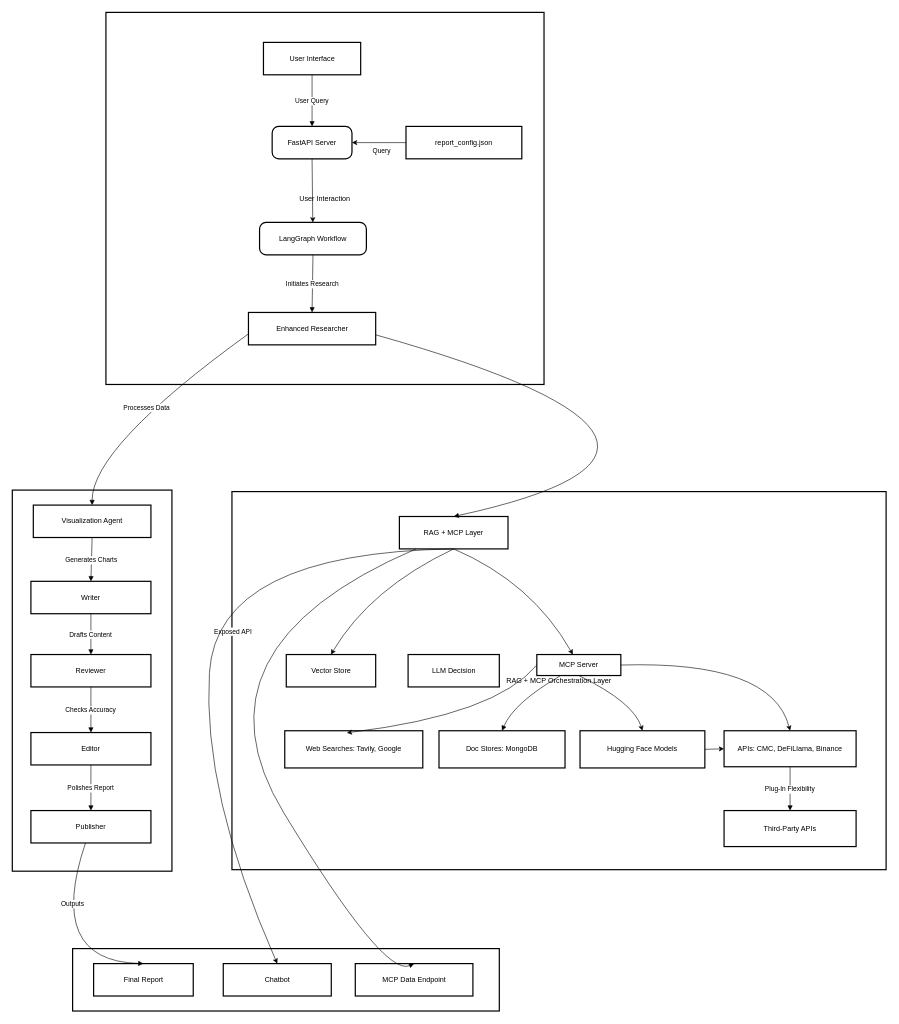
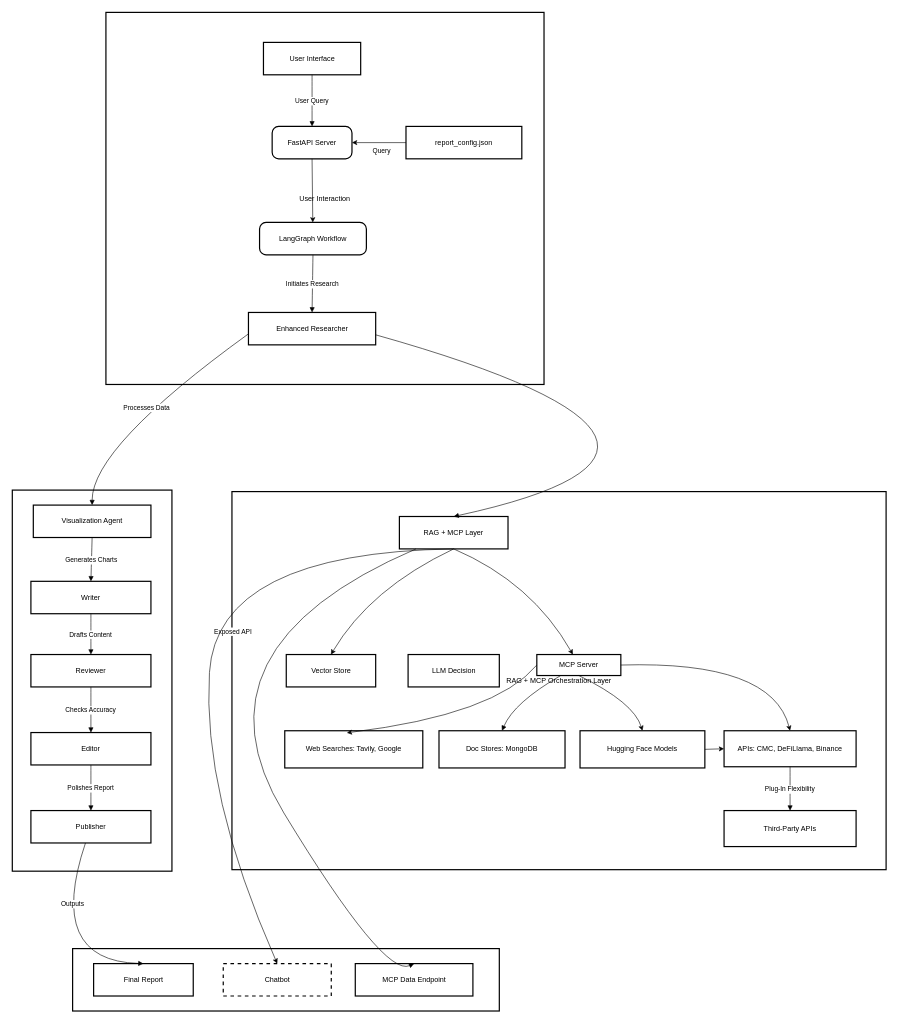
(277, 980) -> (277, 980)
